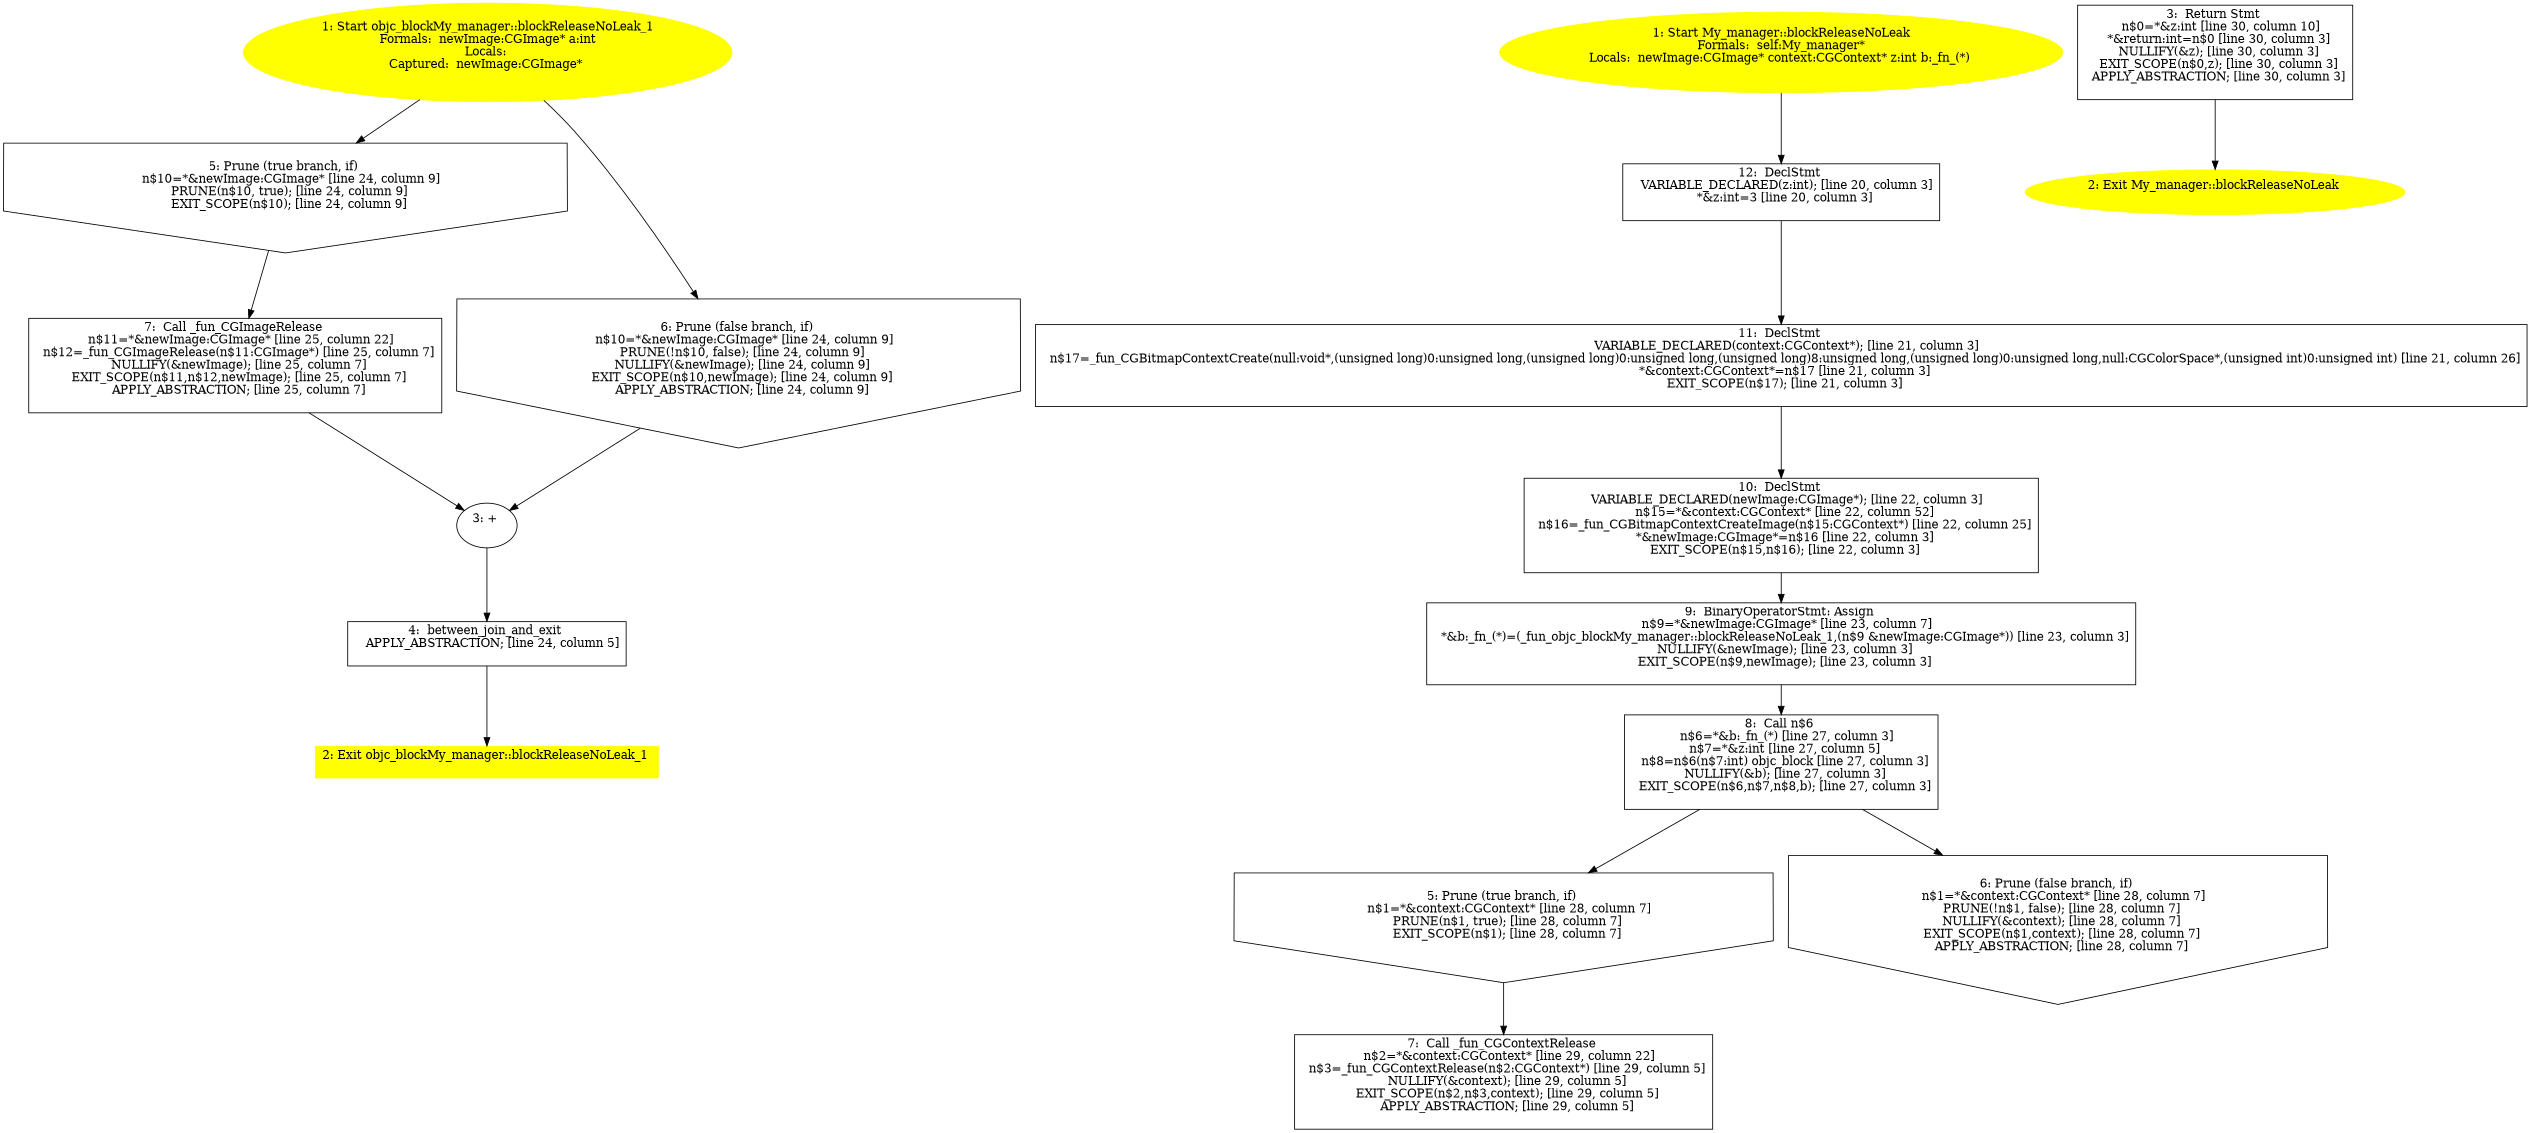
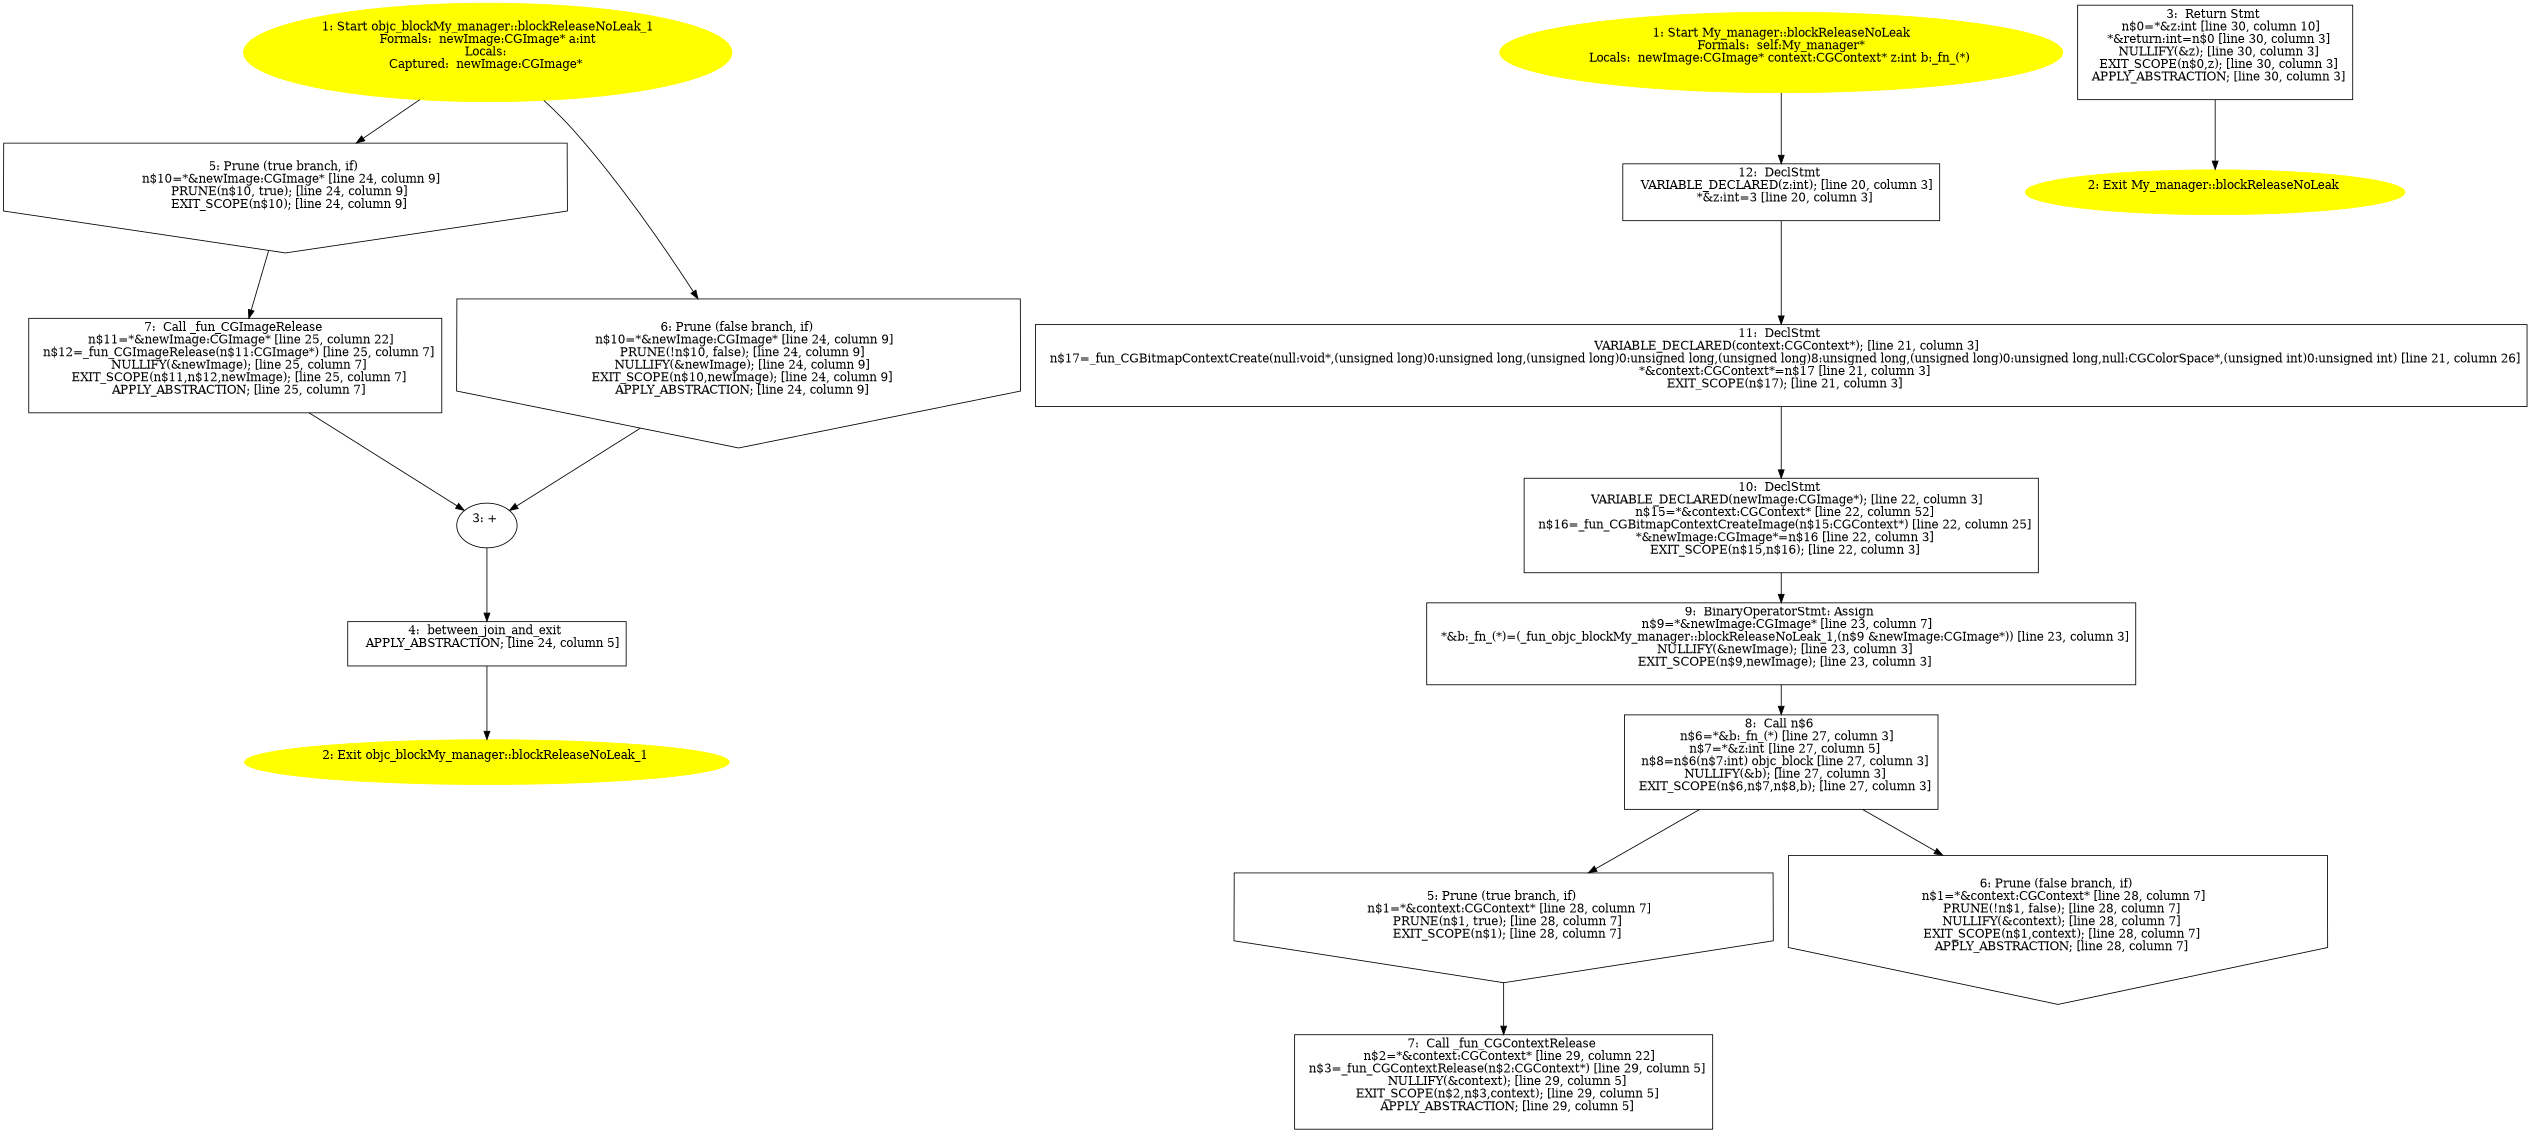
(487, 762) -> (487, 762)
